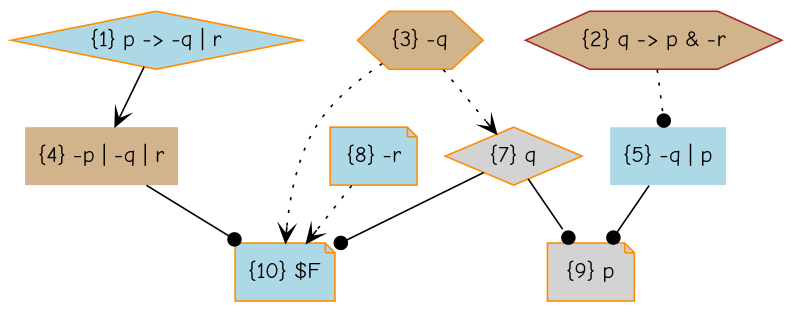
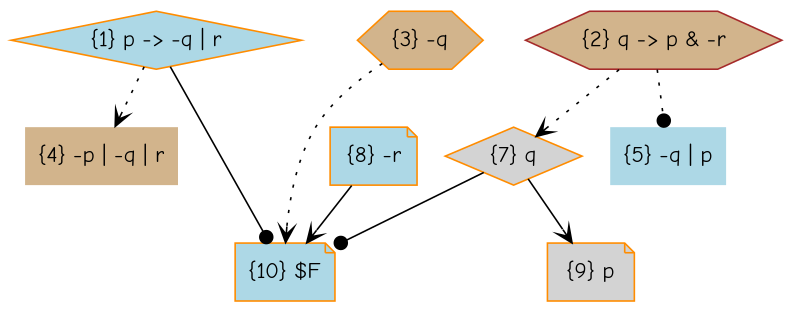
(133, 89) -> (133, 89)
(465, 95) -> (584, 98)
(545, 204) -> (545, 204)
(334, 208) -> (334, 208)
(633, 209) -> none
(188, 211) -> (217, 149)
